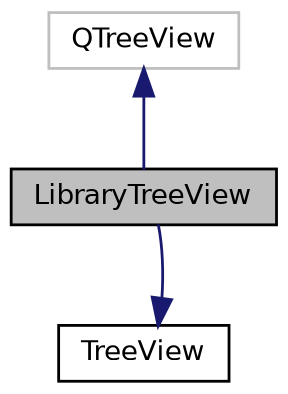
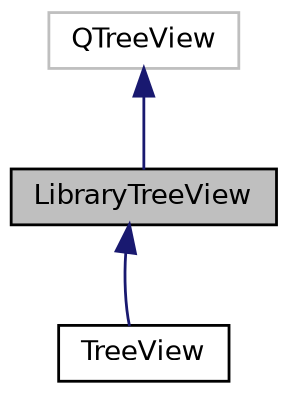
(162, 261) -> (125, 289)
